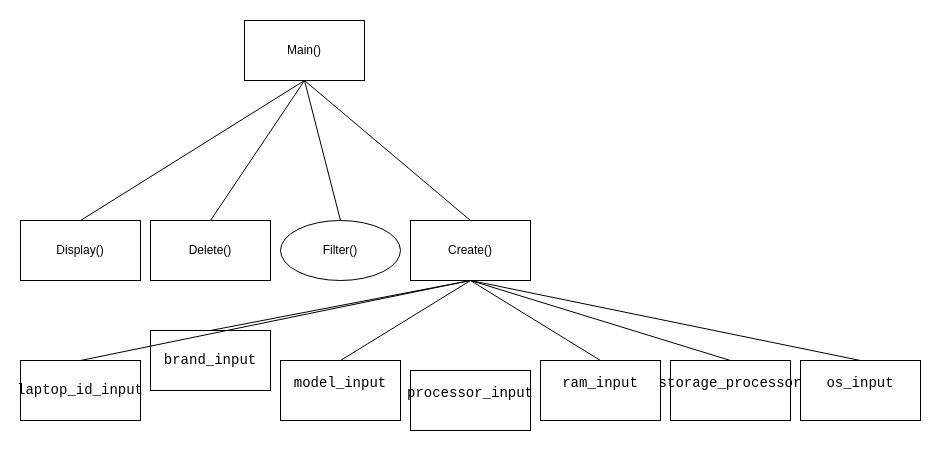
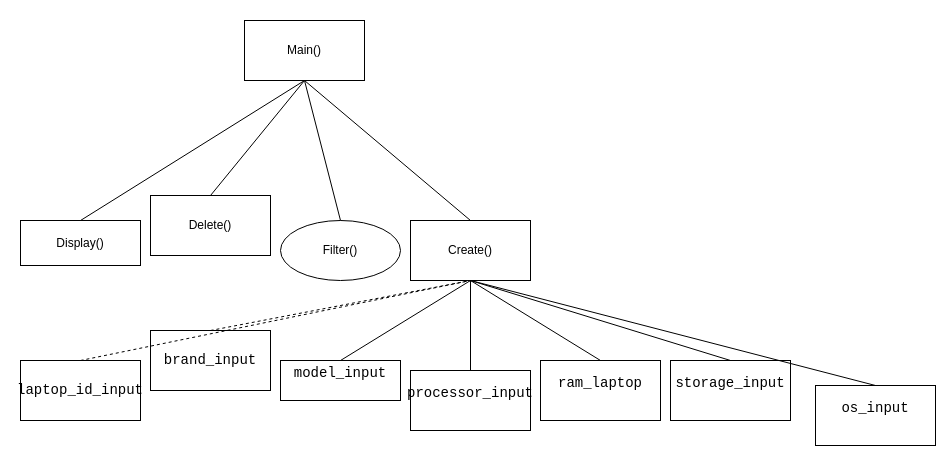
(81, 251) -> (81, 243)
(211, 251) -> (211, 226)
(292, 315) -> (292, 315)
(272, 321) -> (272, 321)
none -> (471, 327)
(341, 391) -> (341, 381)
(601, 391) -> (601, 391)
(731, 391) -> (731, 391)
(861, 391) -> (876, 416)
